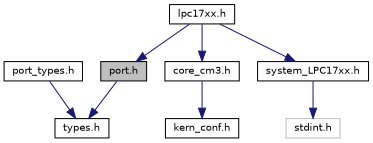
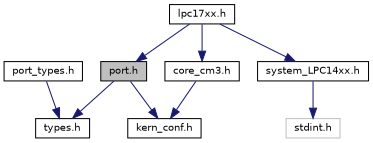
(313, 71) -> (313, 71)
none -> (141, 96)
